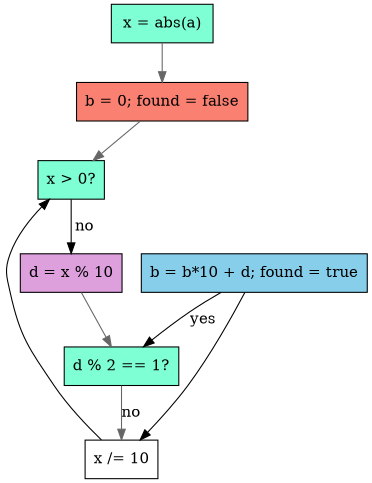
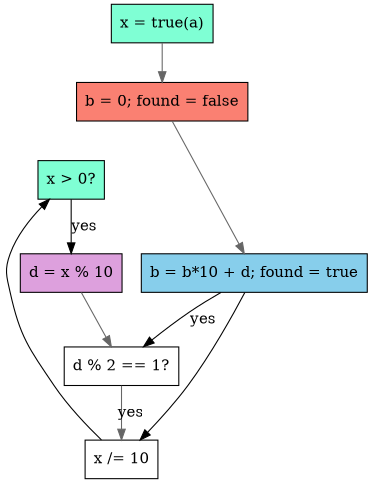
(162, 24) -> (162, 24)
(121, 137) -> (206, 183)
(85, 226) -> (85, 226)
(122, 366) -> (122, 366)
(131, 413) -> (131, 413)
